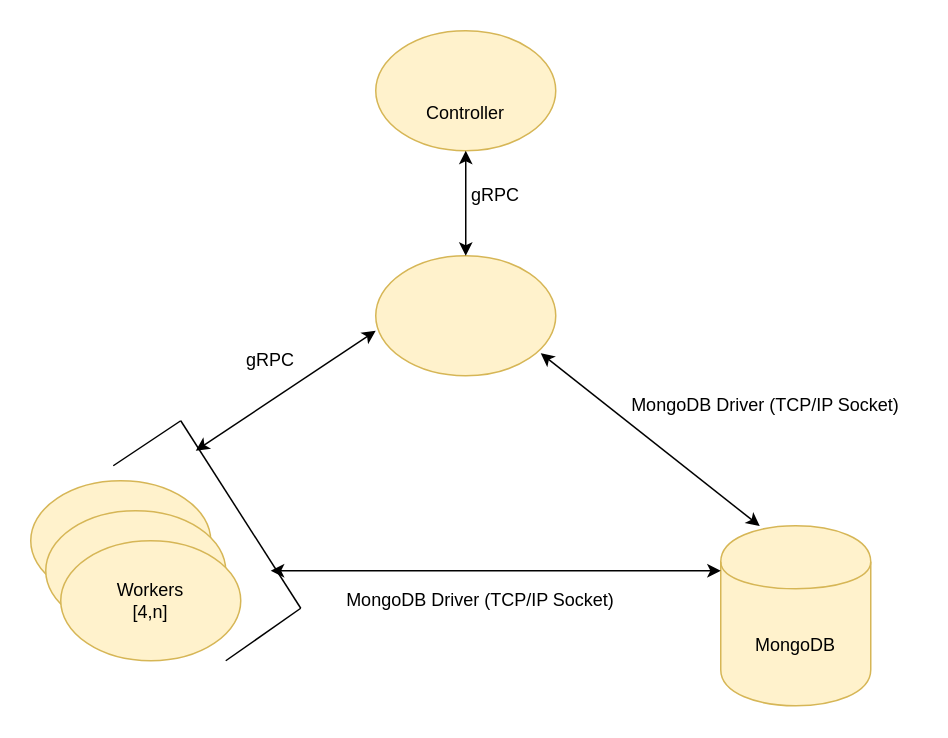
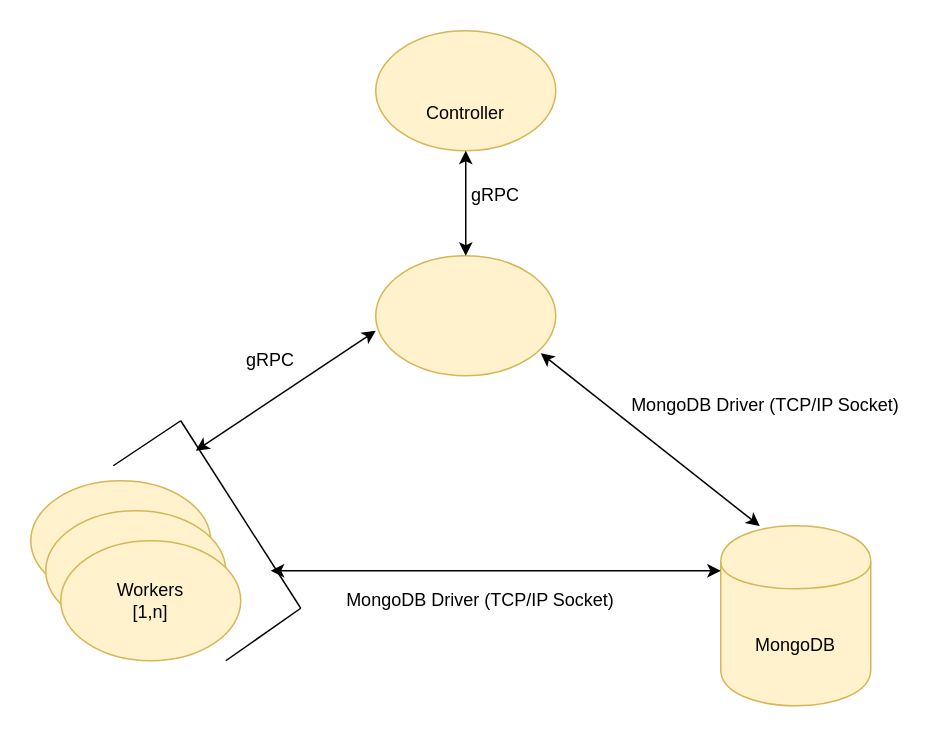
(151, 601) -> (151, 601)
